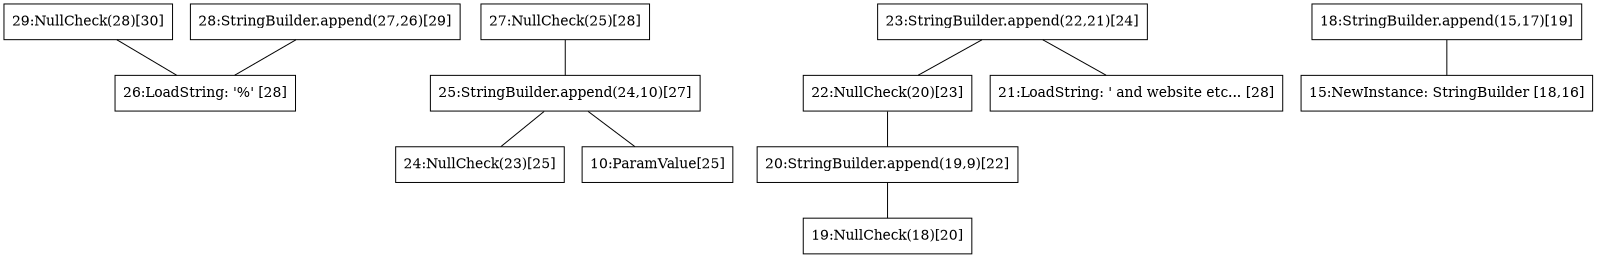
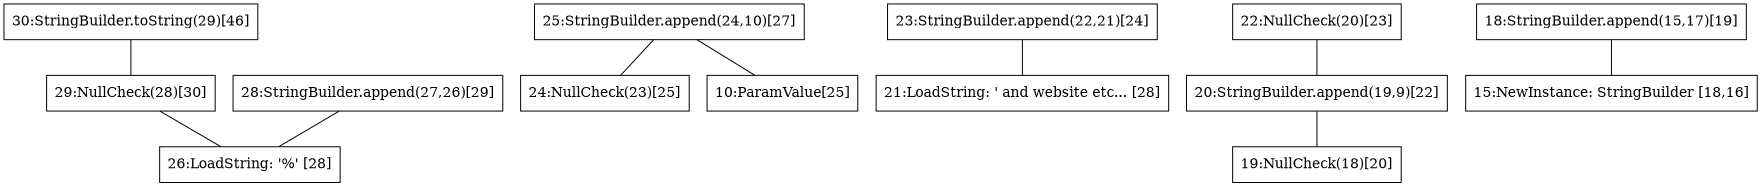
none -> (131, 22)
(565, 22) -> none
(950, 57) -> none
